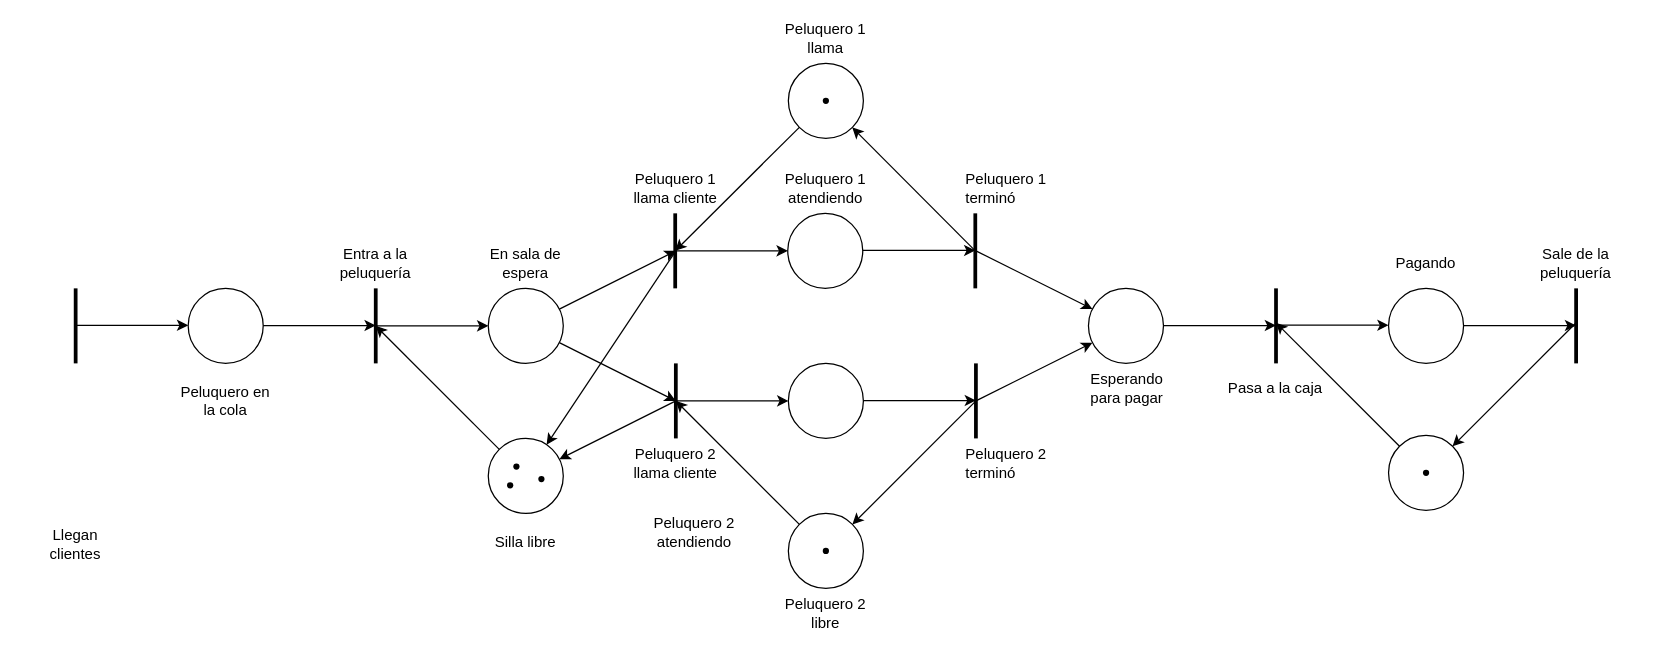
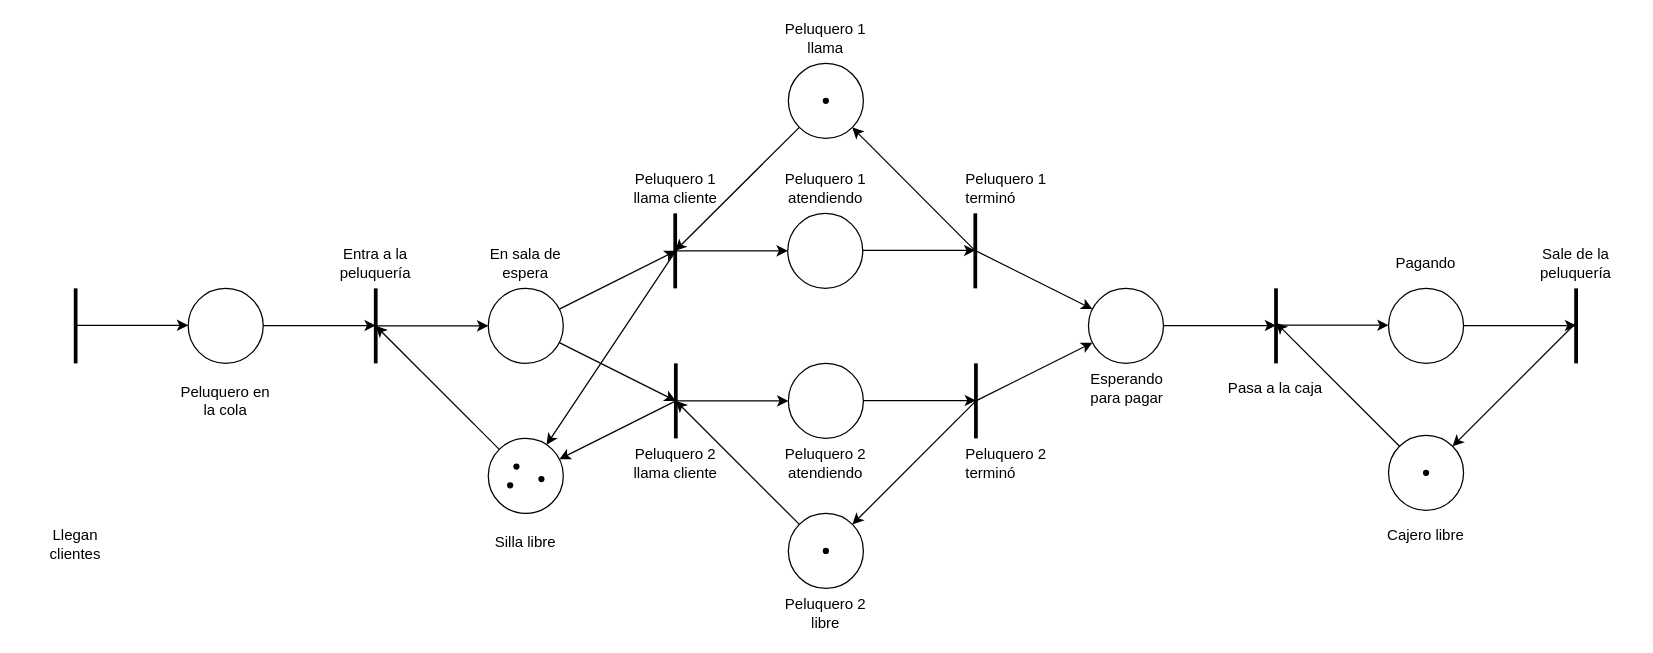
(694, 532) -> (825, 463)
none -> (1425, 535)
